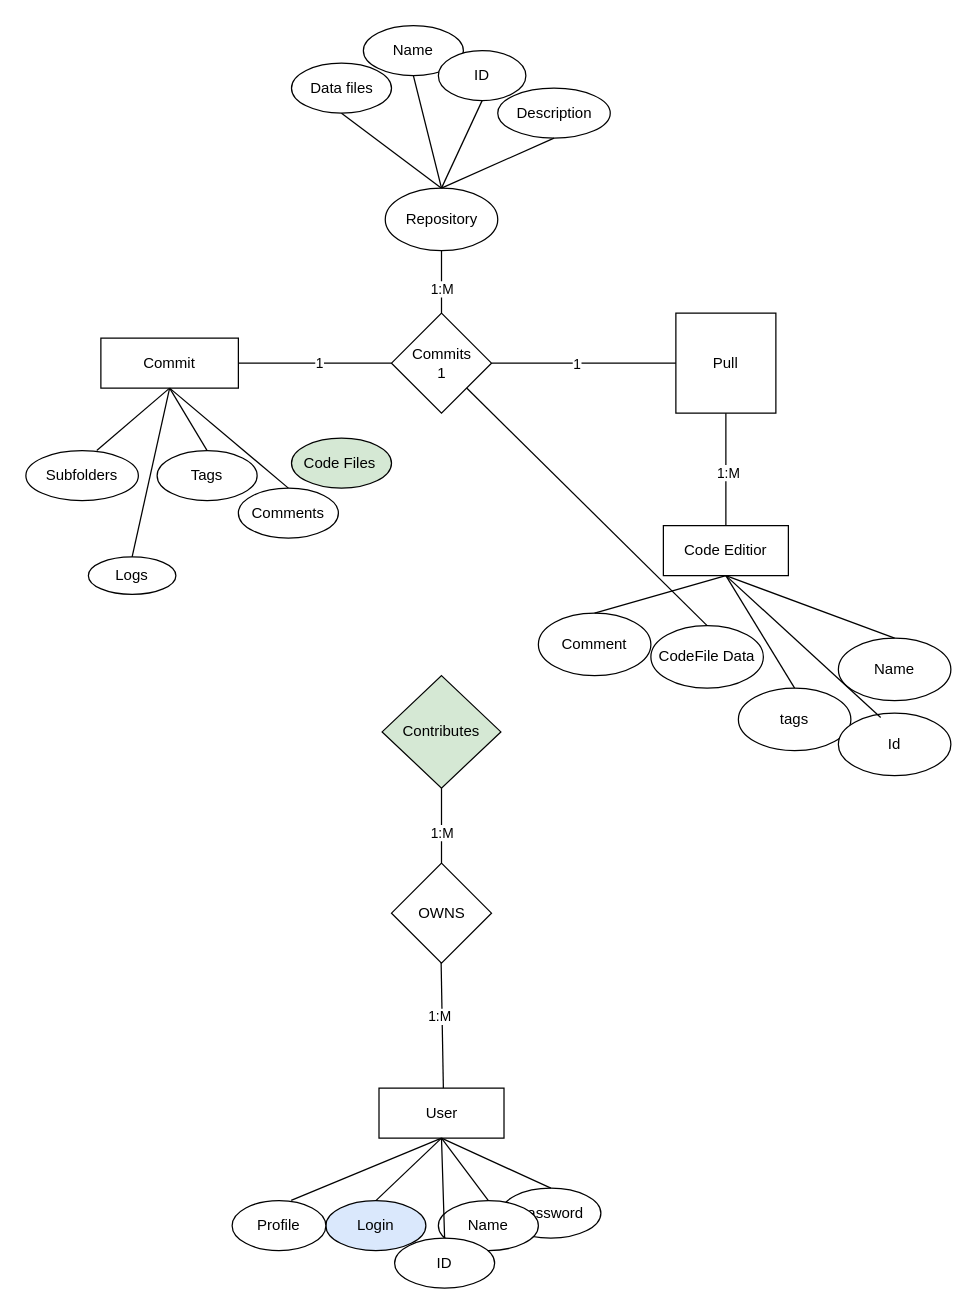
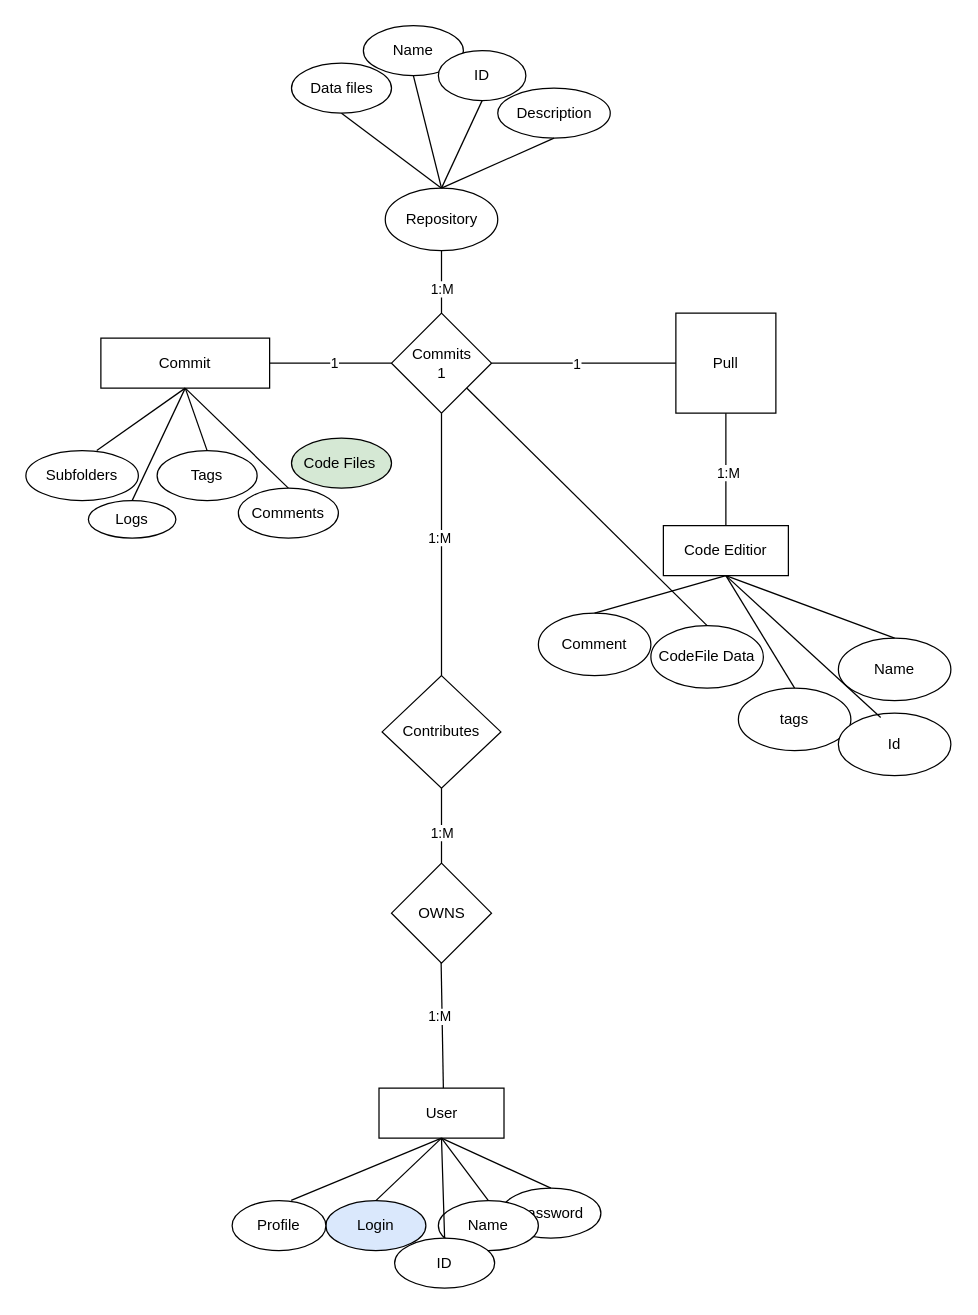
(169, 363) -> (185, 363)
none -> (441, 544)
(132, 576) -> (132, 519)
(441, 732) -> (441, 732)
